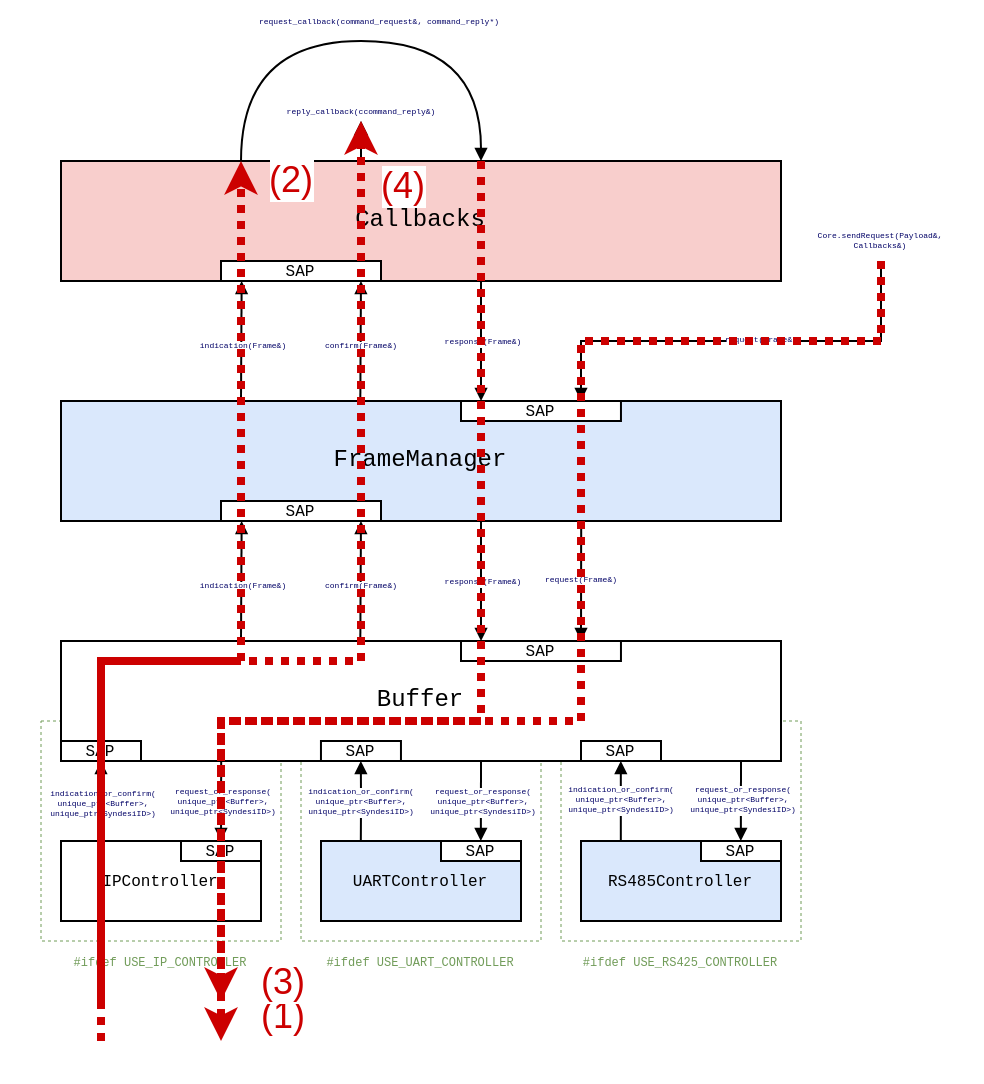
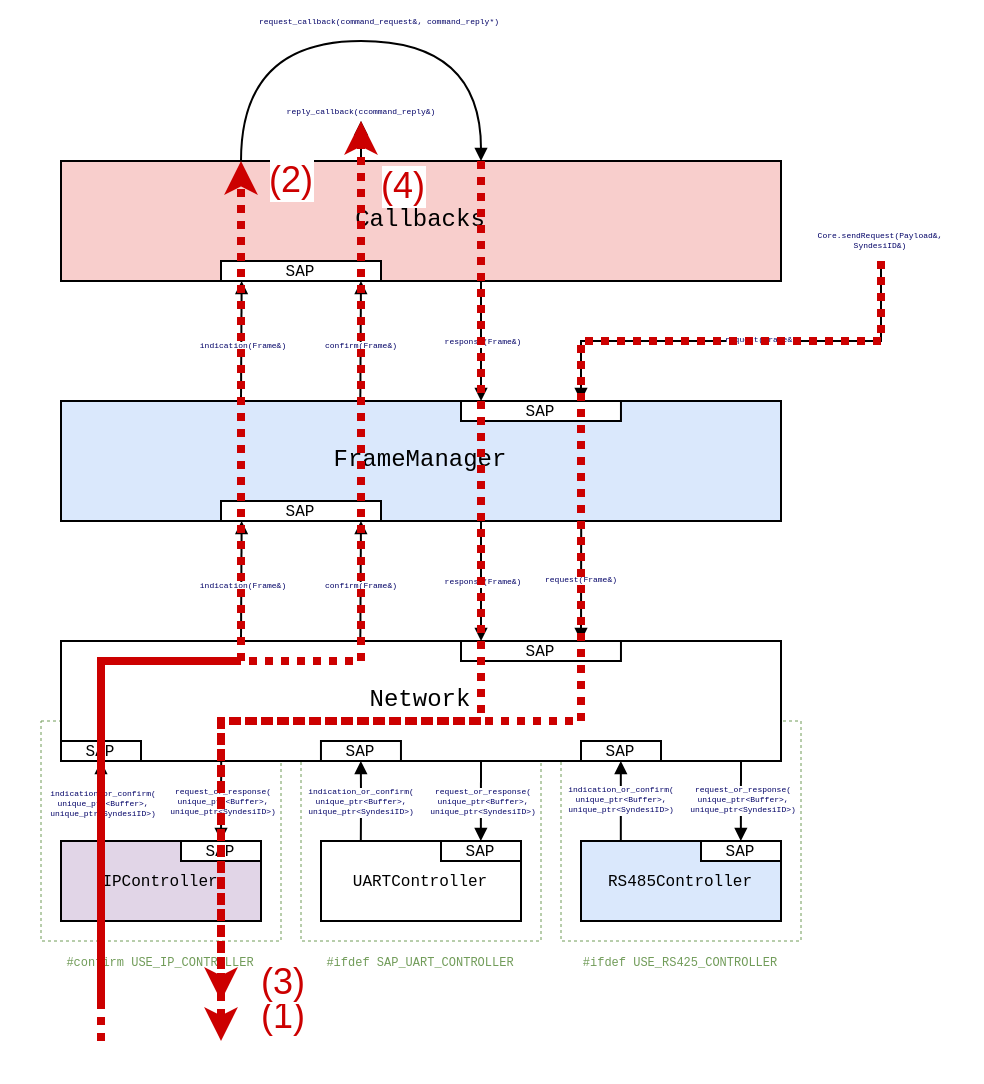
(881, 241) -> (881, 241)
(421, 701) -> (421, 701)
(161, 881) -> (161, 881)
(421, 881) -> (421, 881)
(161, 962) -> (161, 962)
(421, 962) -> (421, 962)
